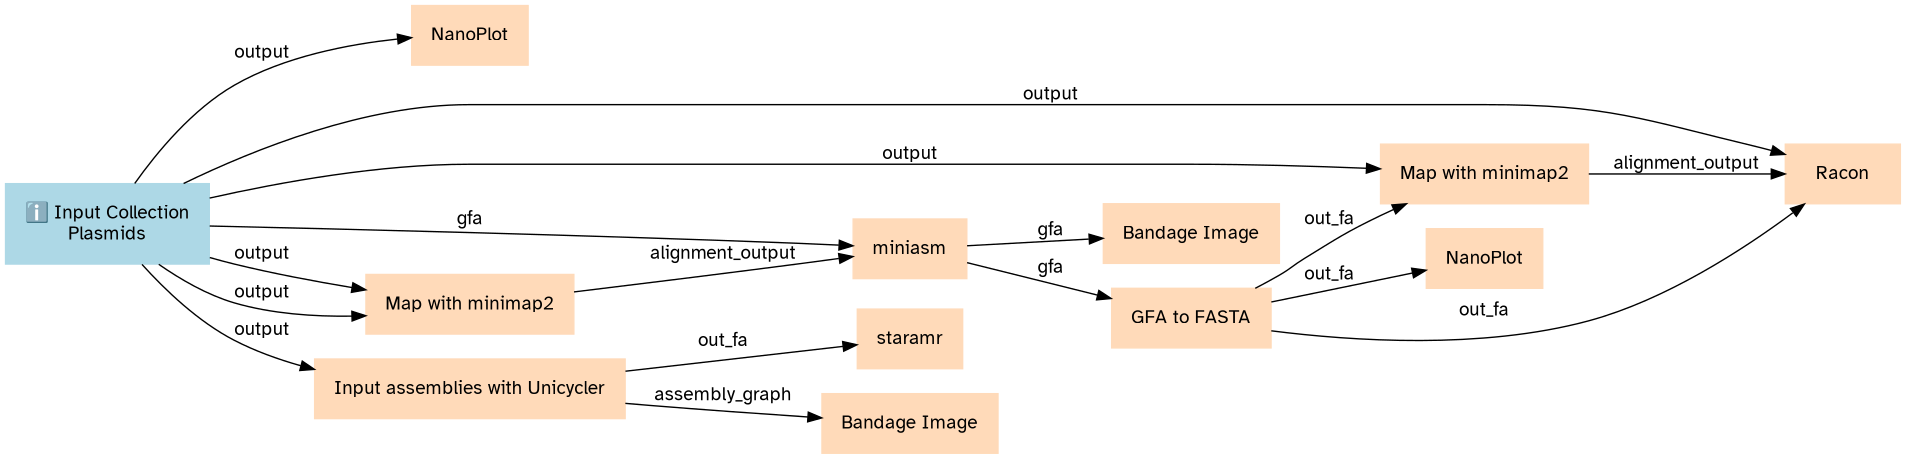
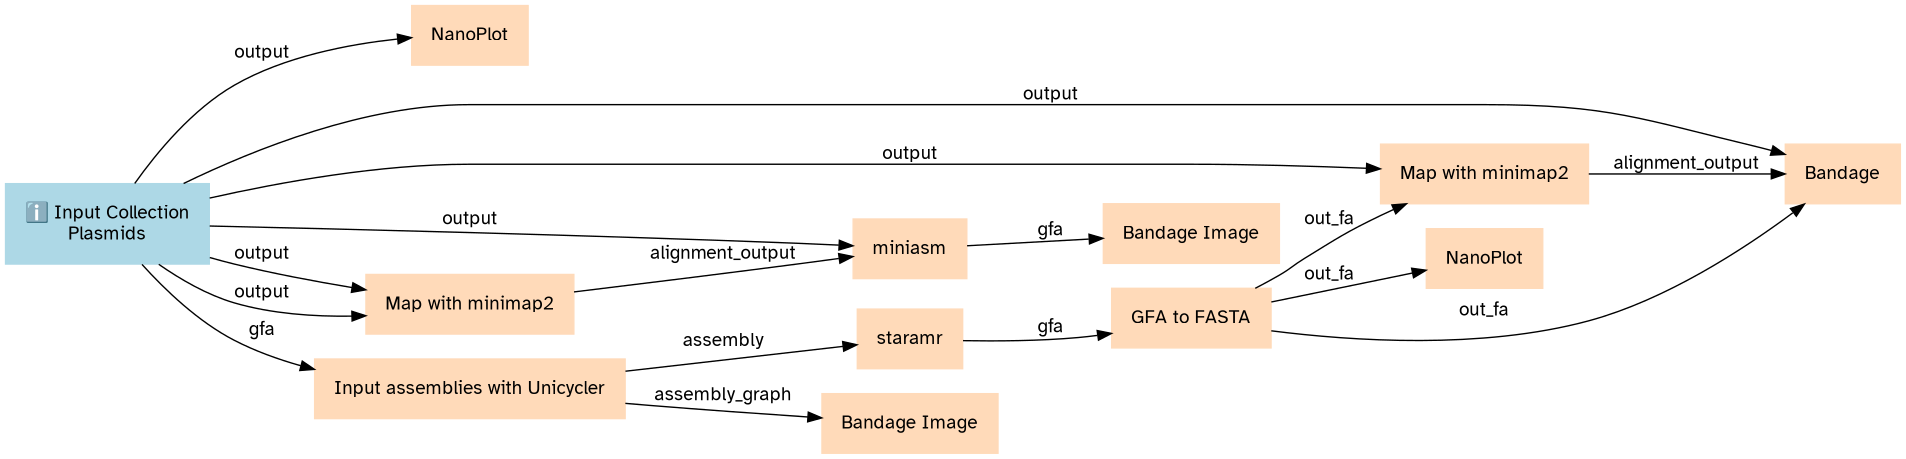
(1843, 174) -> (1843, 174)
(470, 219) -> (470, 219)
(1032, 279) -> (1030, 340)
(262, 330) -> (262, 330)
(724, 341) -> (724, 341)
